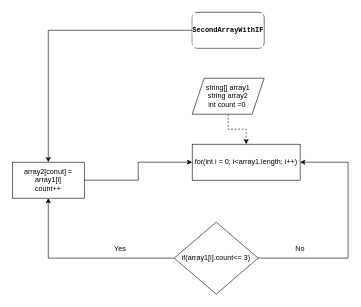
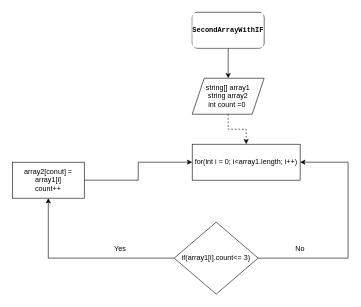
(48, 30) -> (228, 72)
